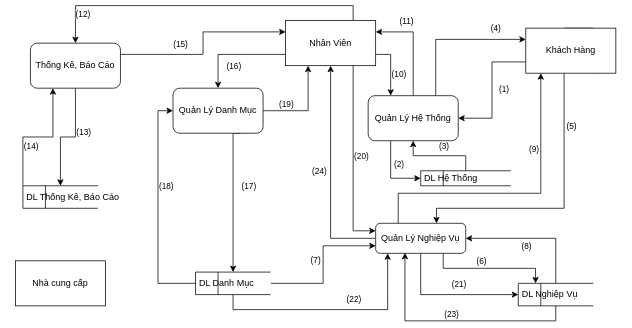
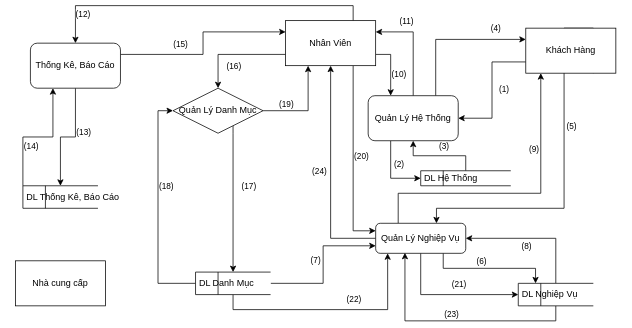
(218, 111) -> (218, 111)
